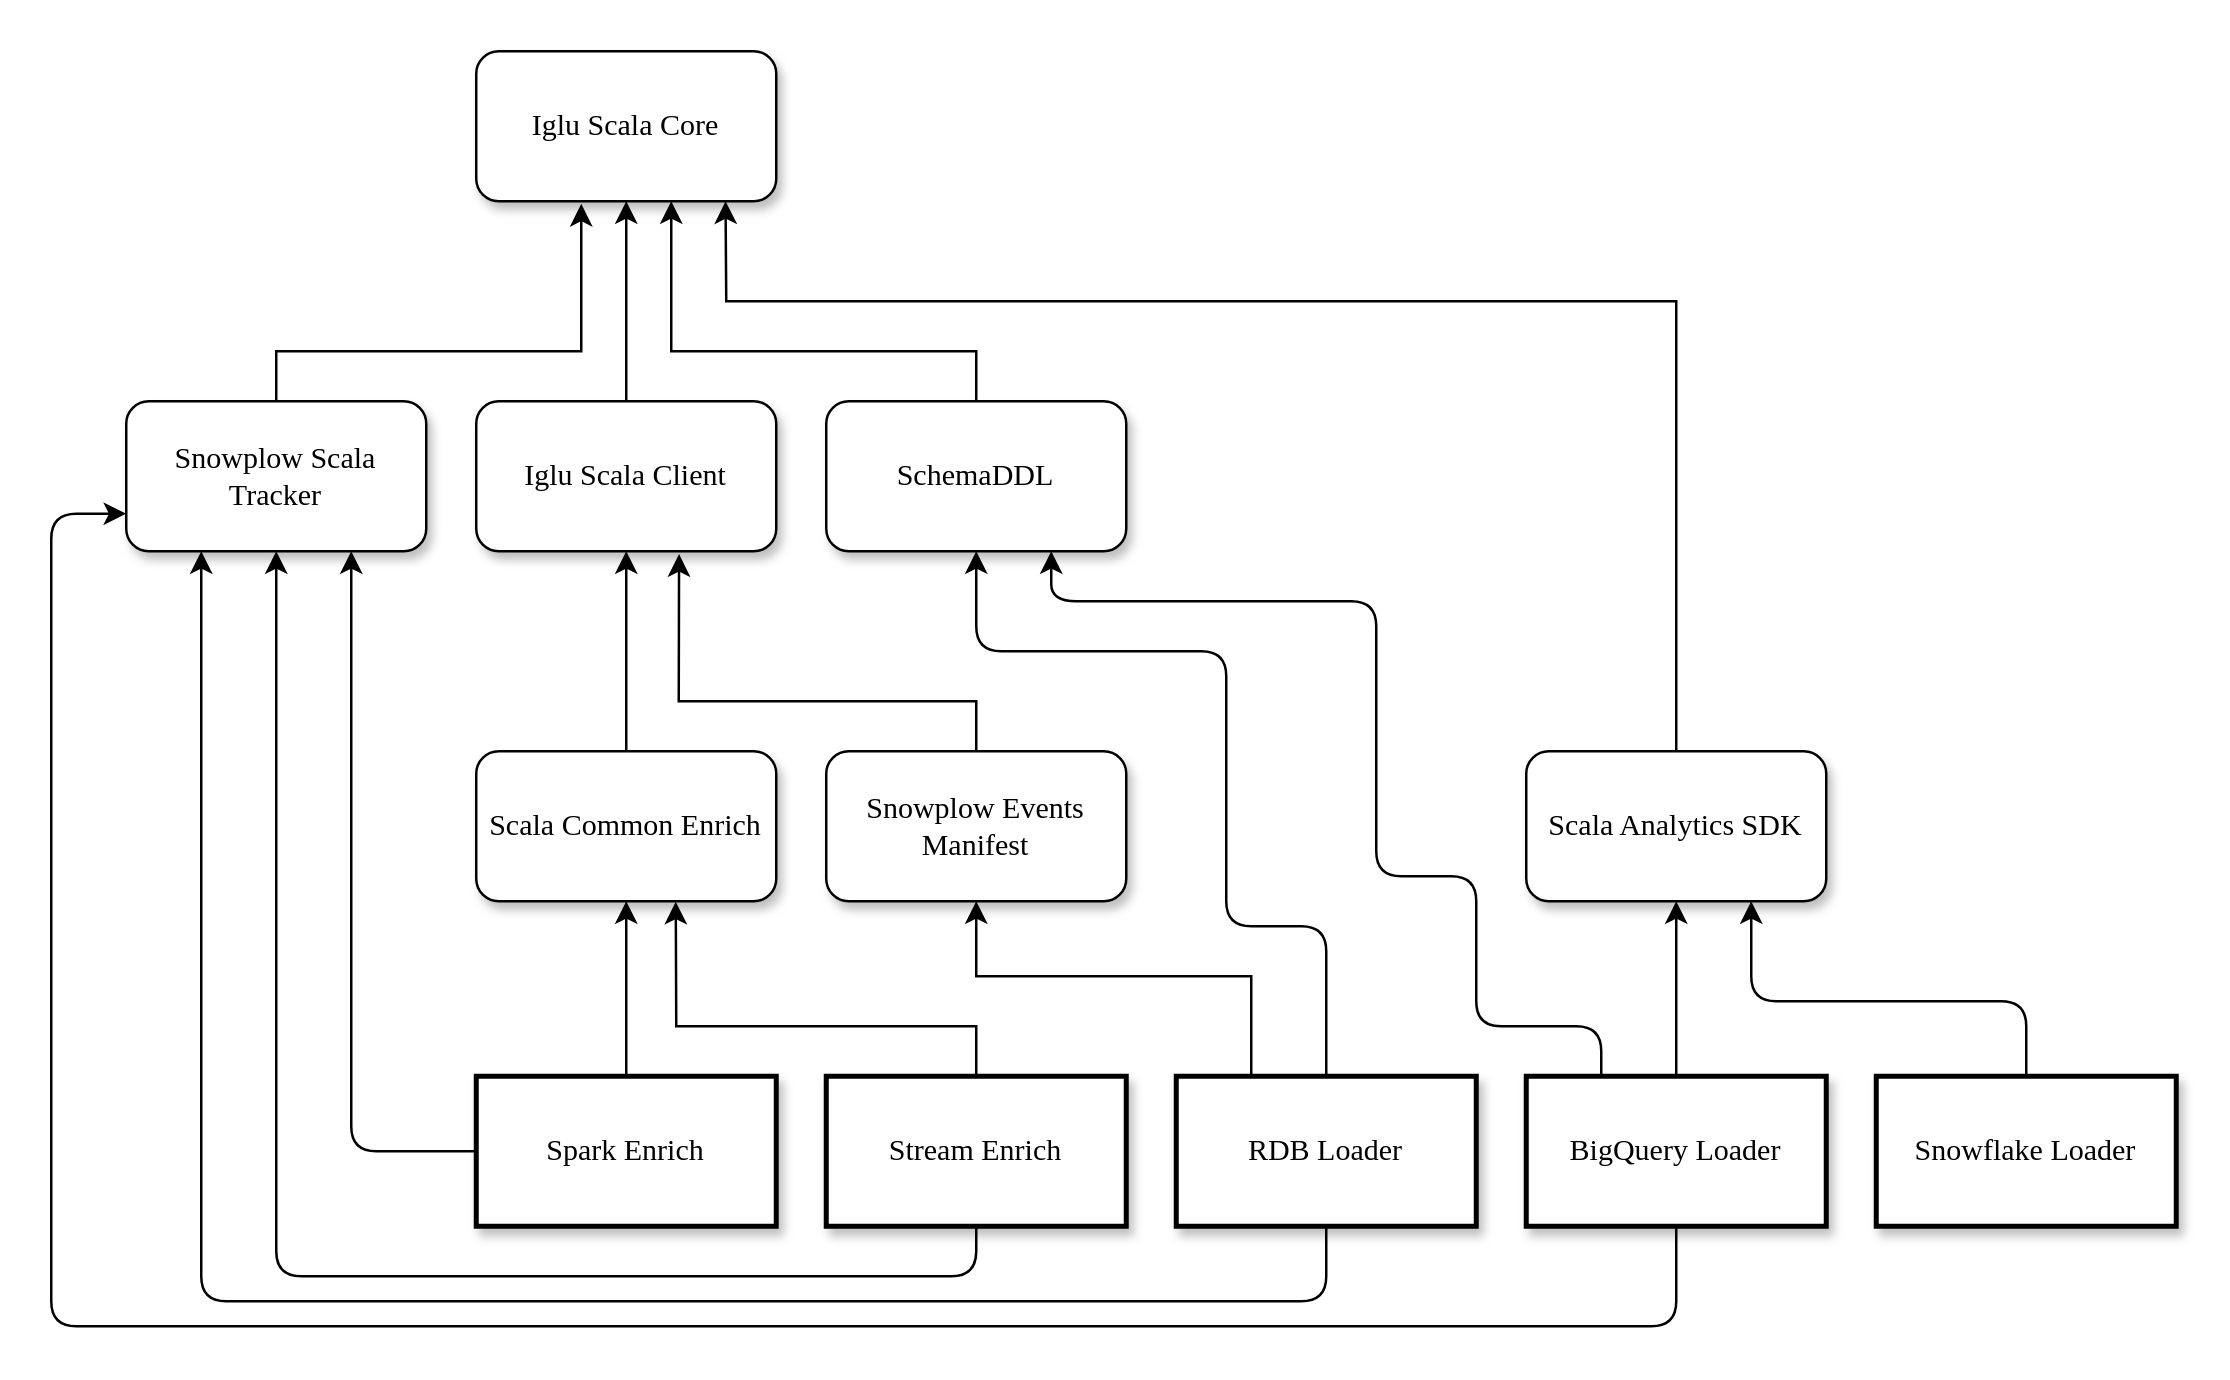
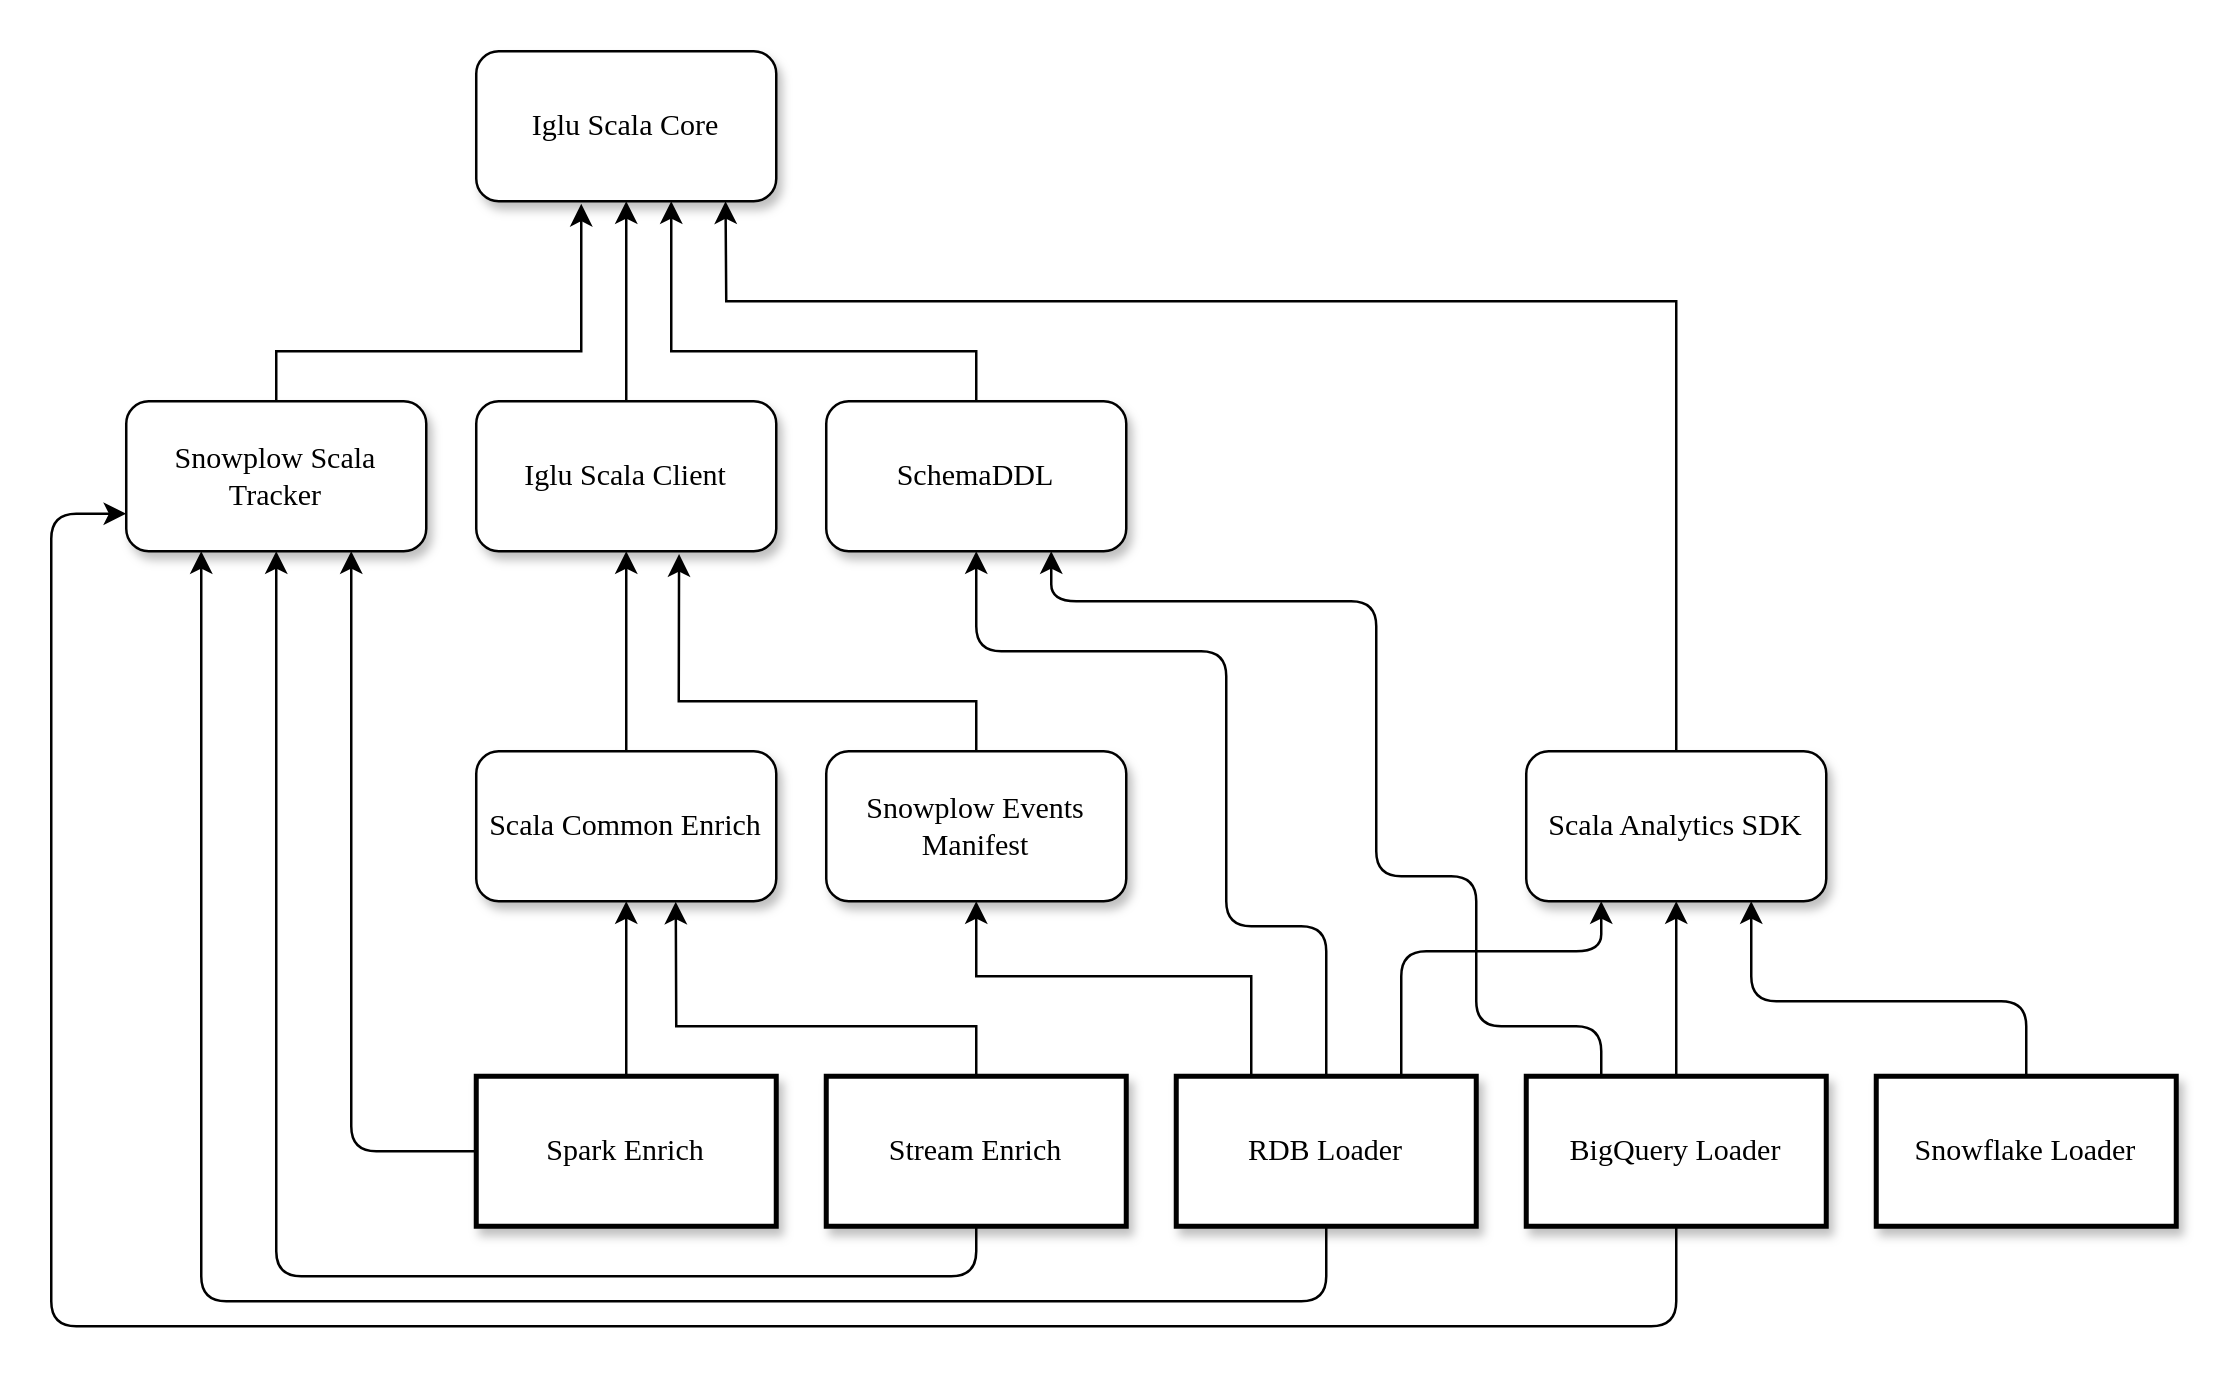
none -> (1401, 986)
